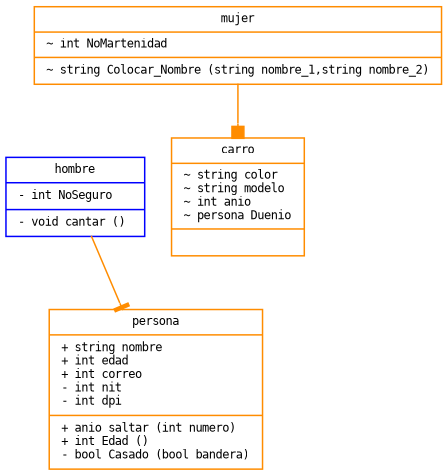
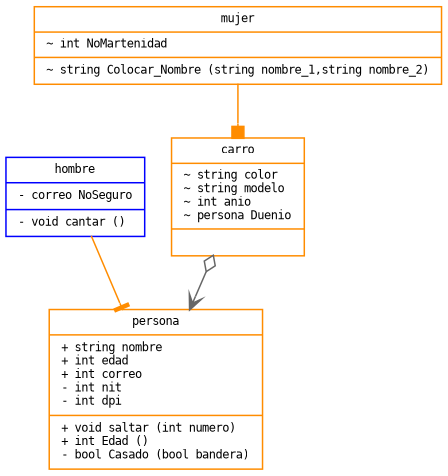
(66, 195) -> (75, 195)
none -> (201, 284)
(149, 428) -> (149, 428)
